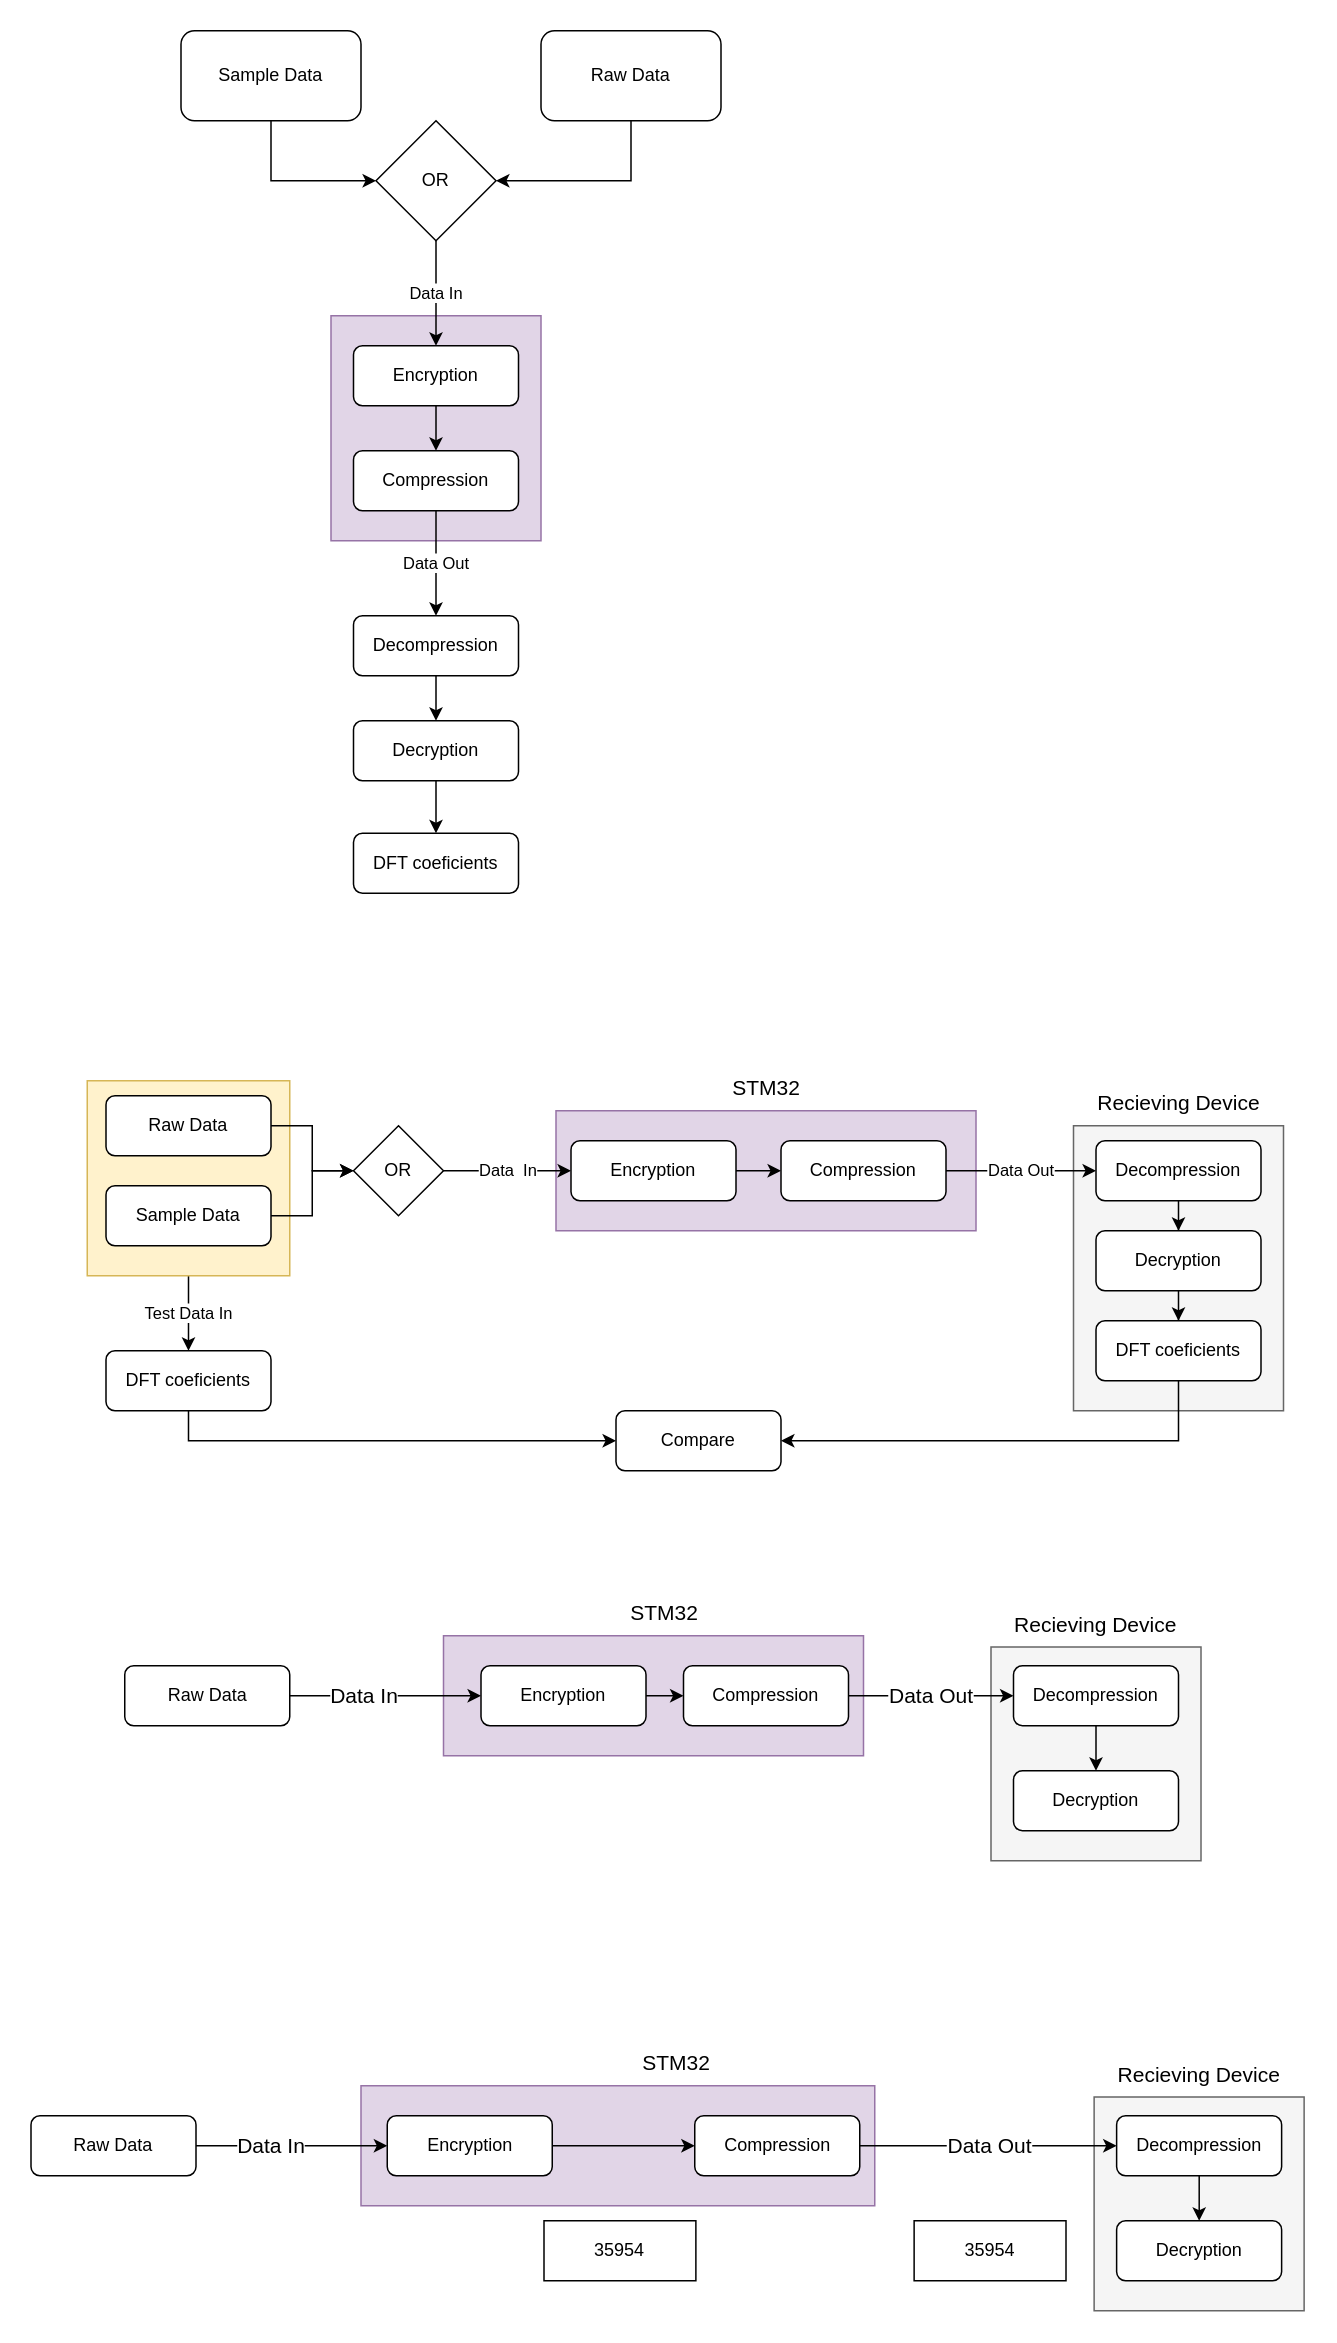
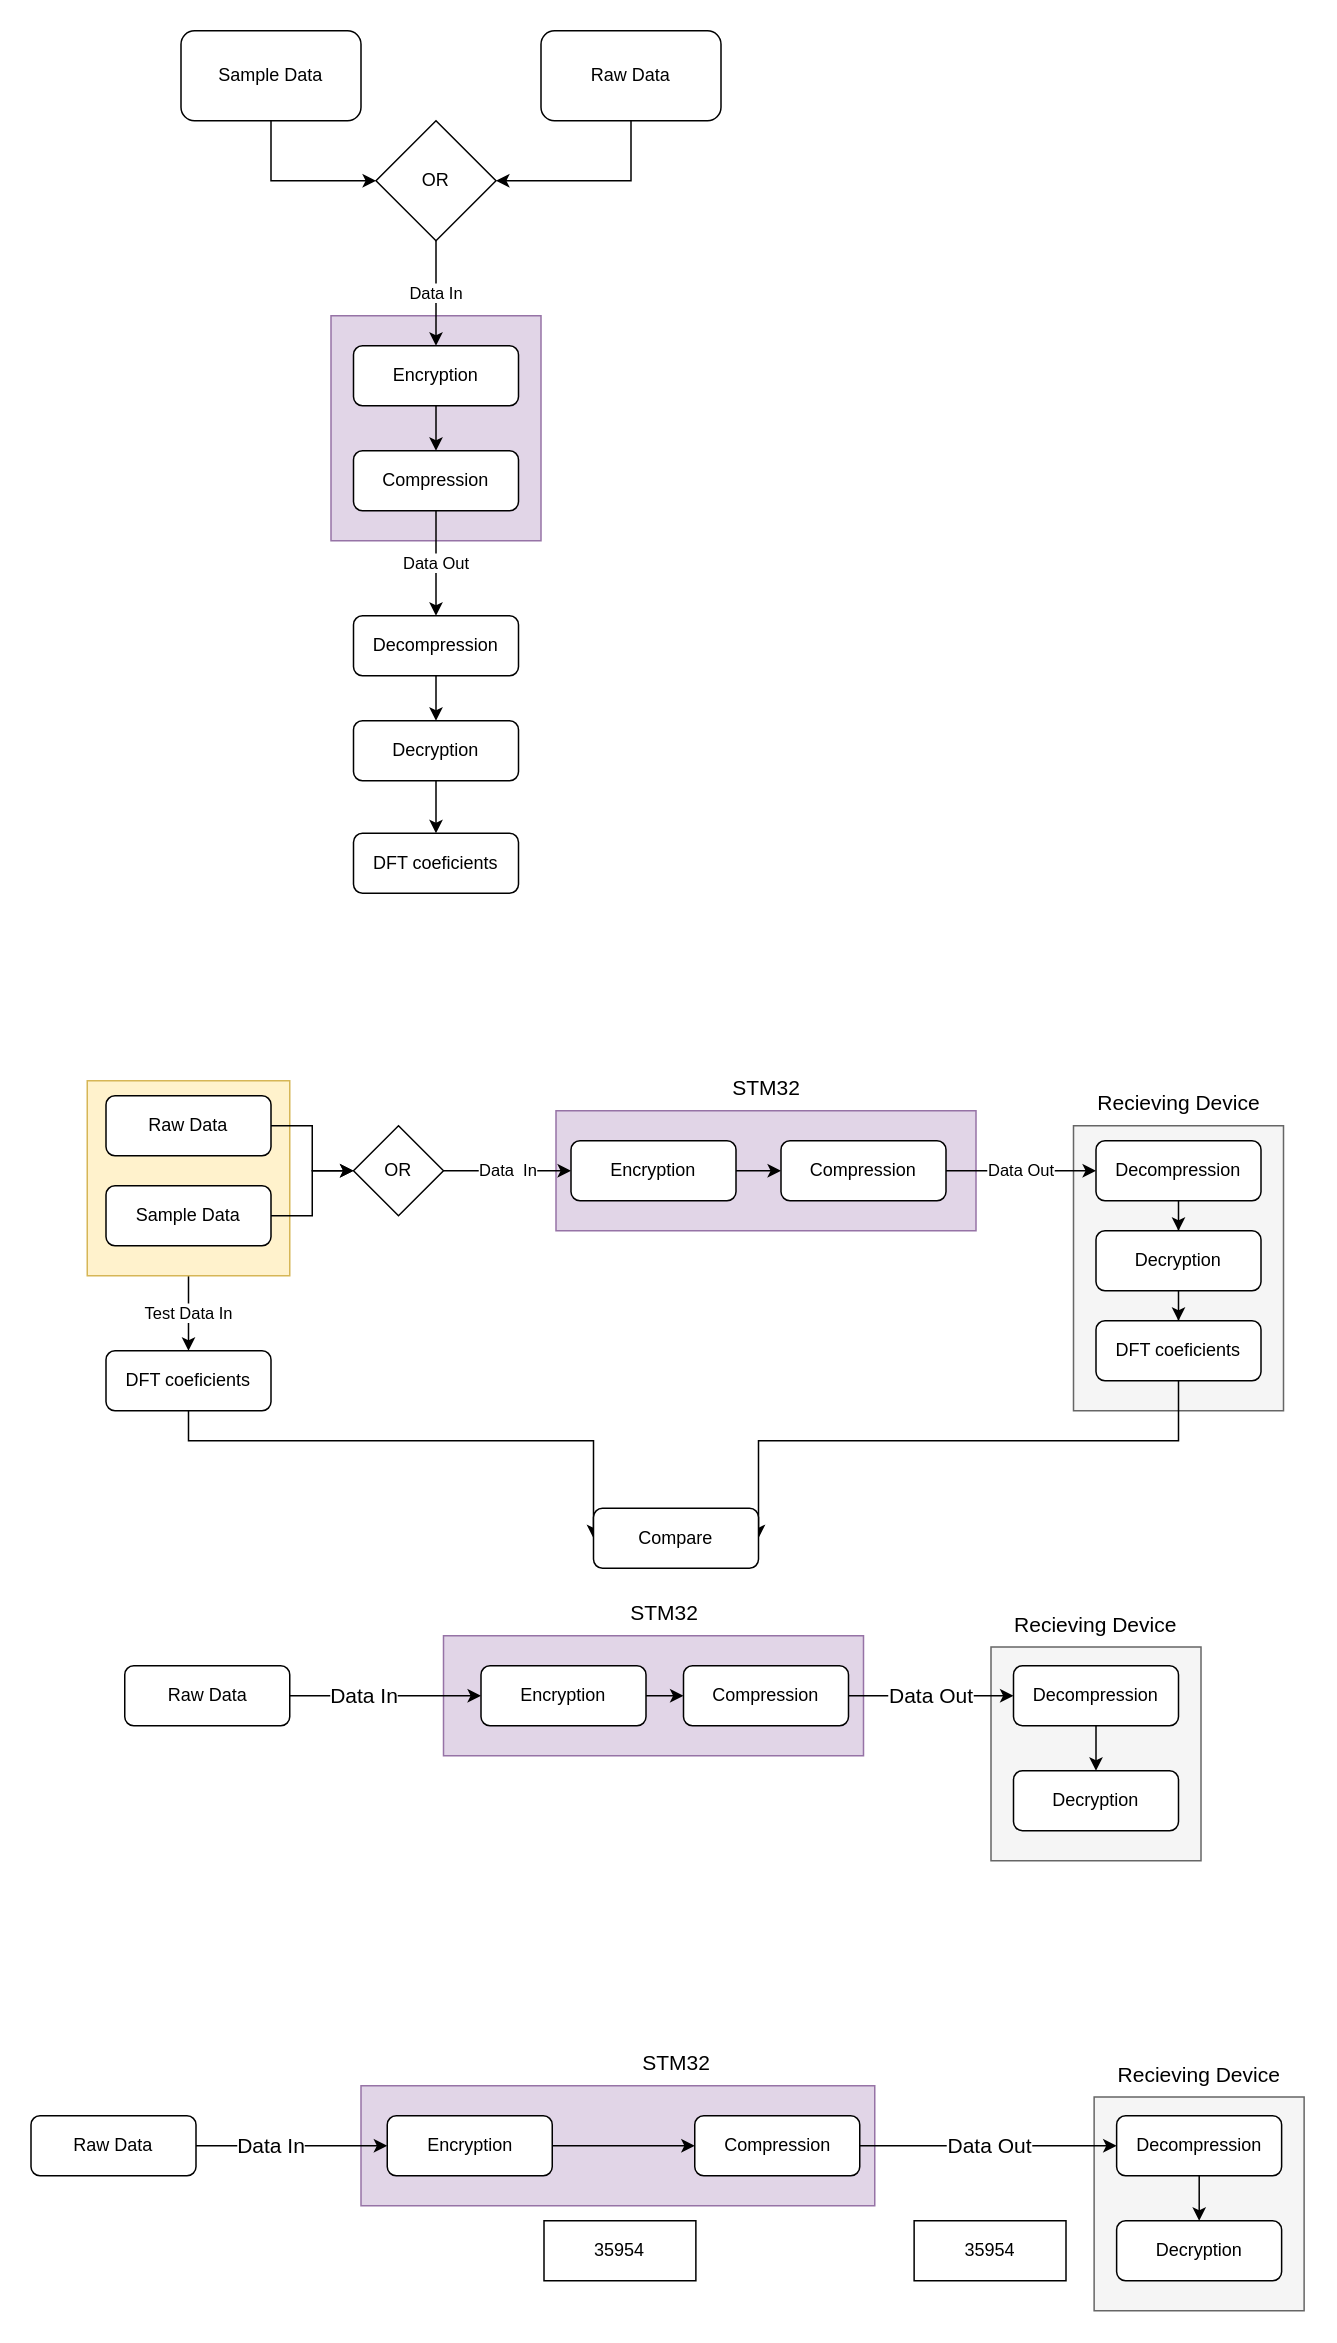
(698, 1441) -> (676, 1538)
